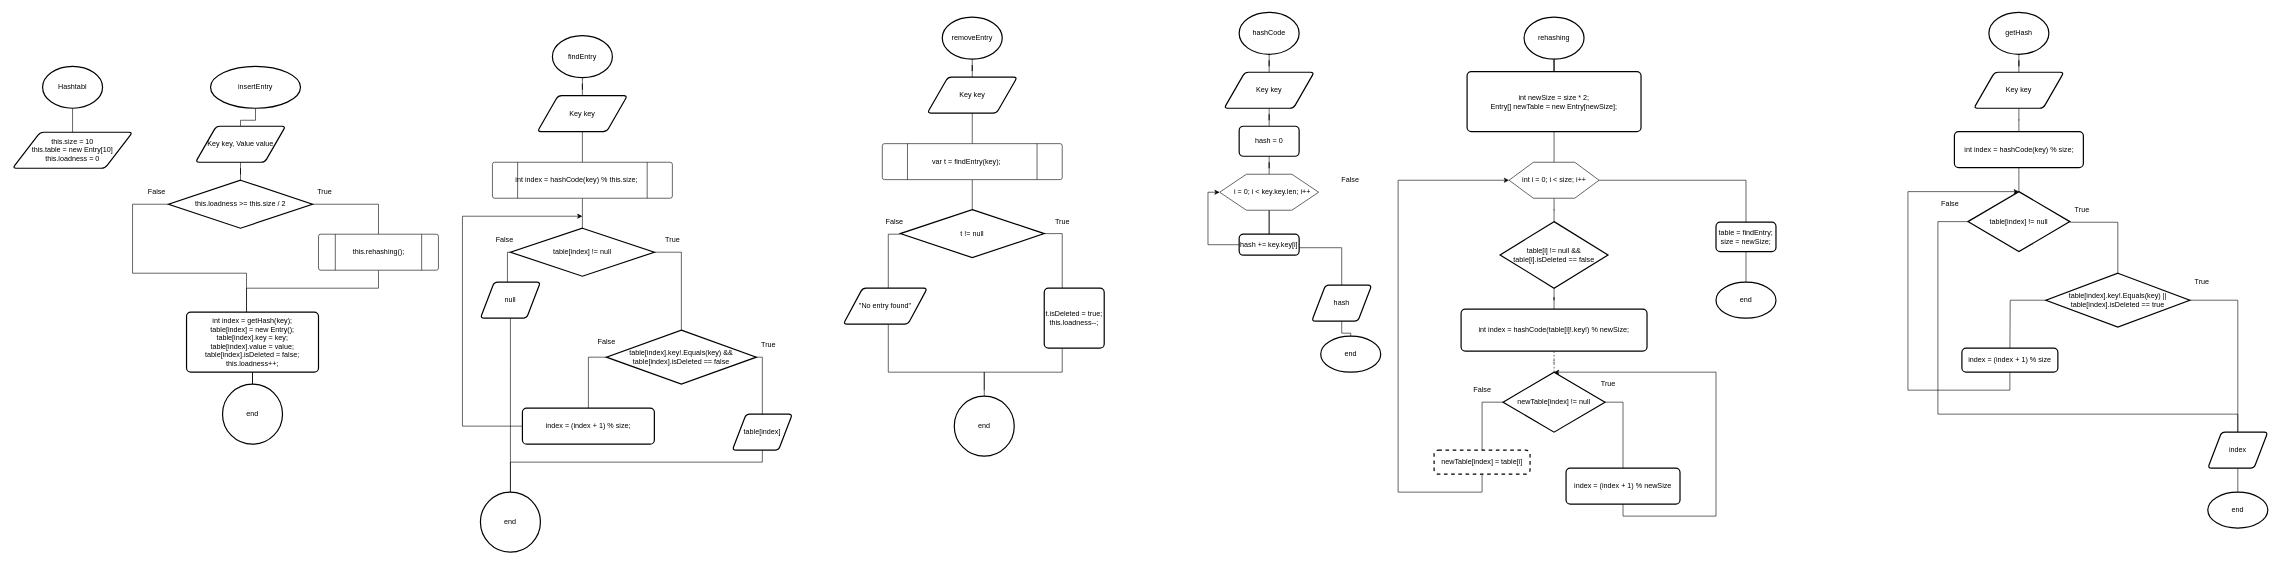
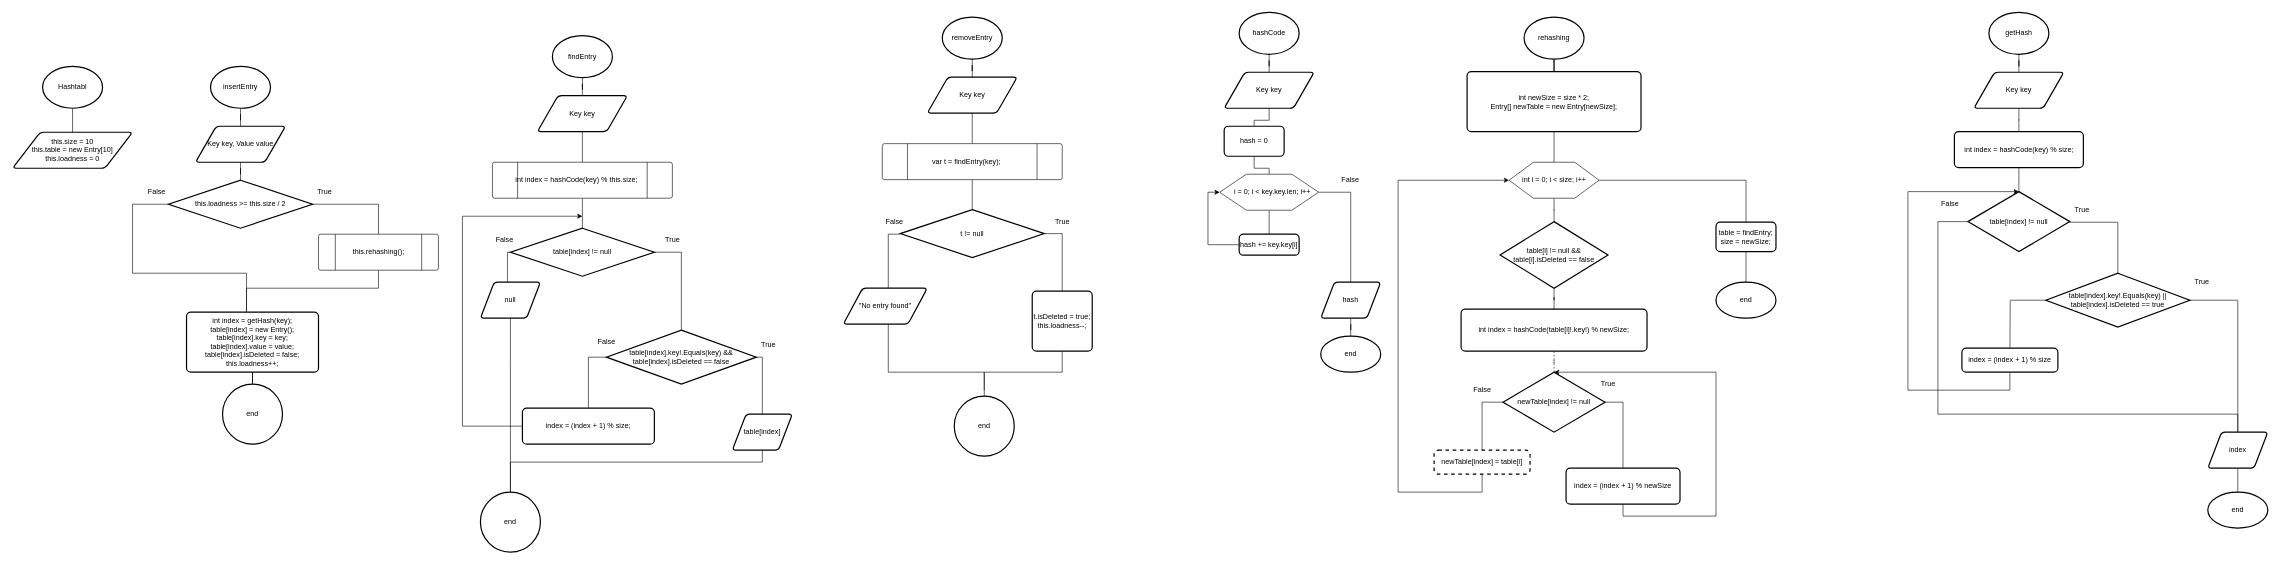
(255, 87) -> (240, 87)
(1269, 141) -> (1254, 141)
(1342, 303) -> (1351, 300)
(1074, 318) -> (1062, 321)
